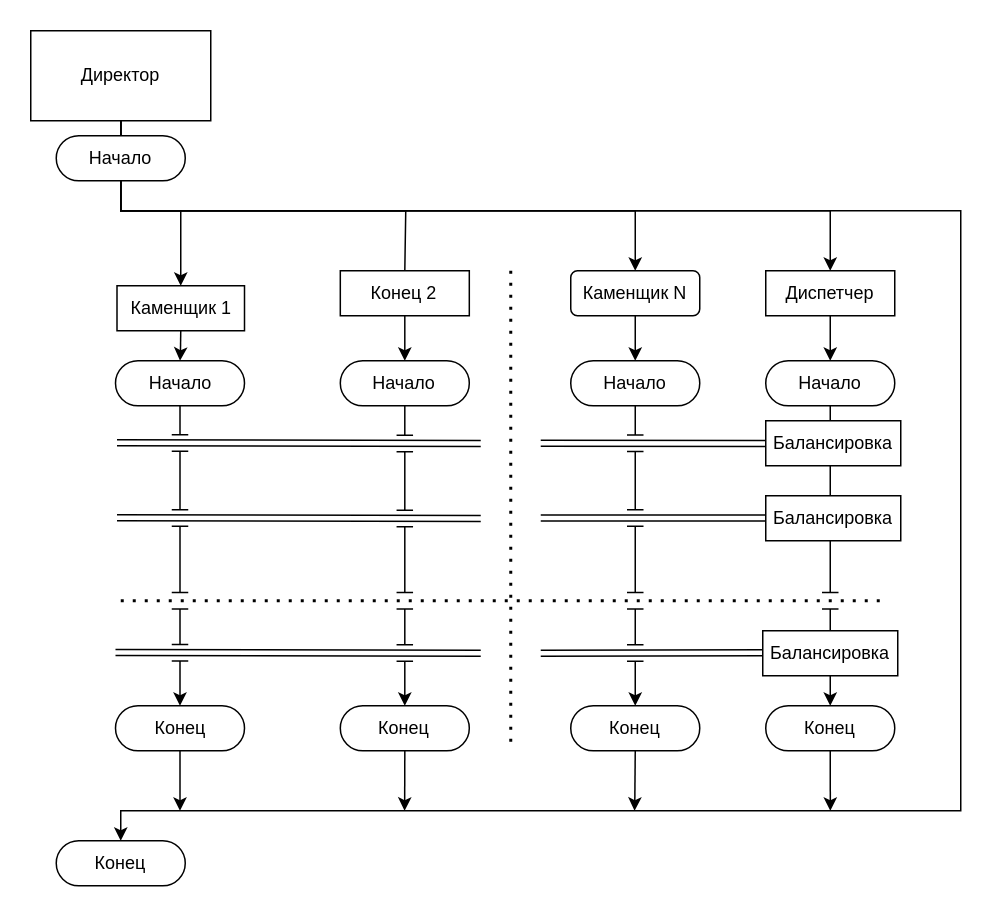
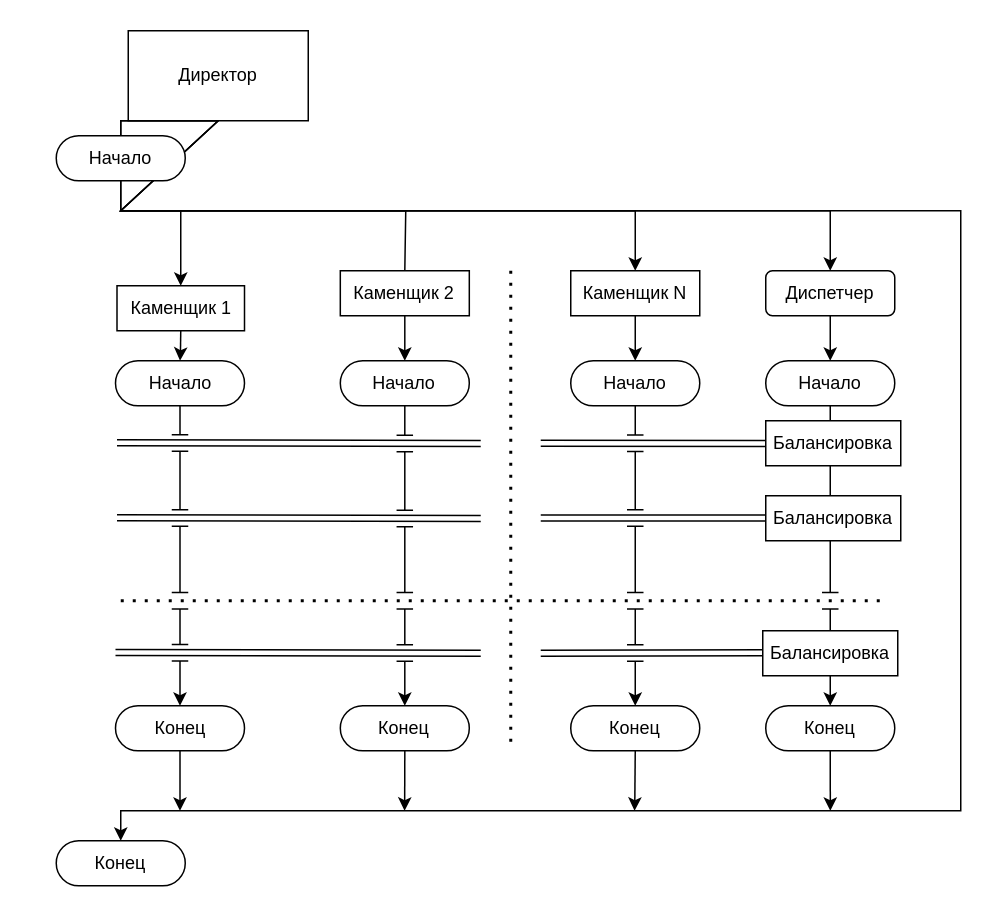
(121, 76) -> (218, 76)
(404, 293) -> (404, 293)
(635, 293) -> (635, 293)
(830, 293) -> (830, 293)
